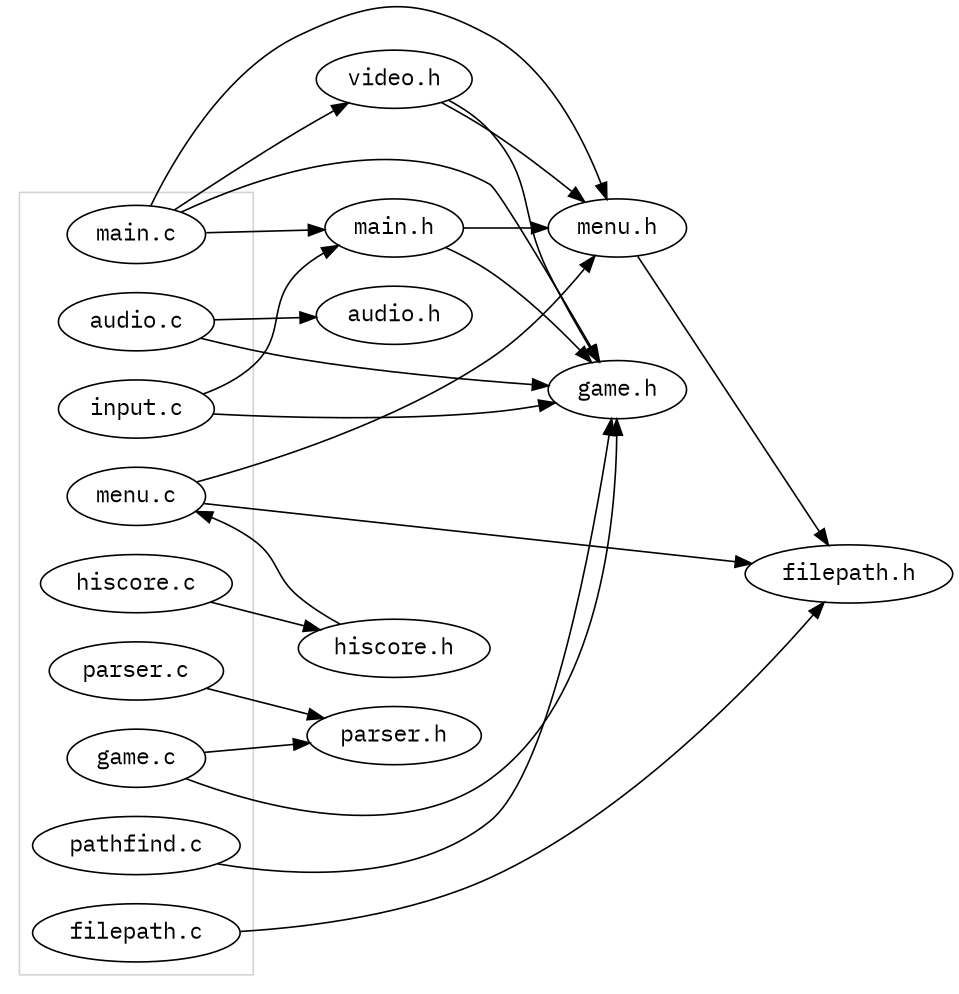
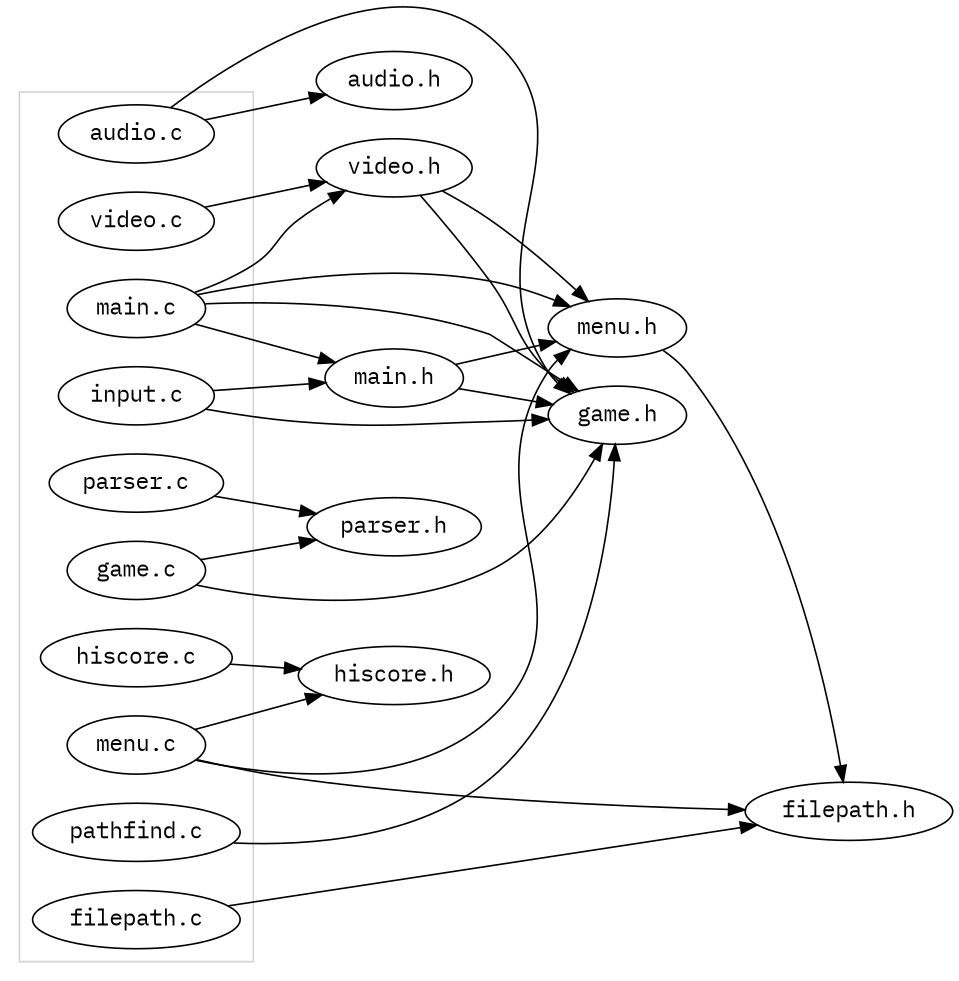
none -> (136, 221)
(277, 569) -> (242, 717)
